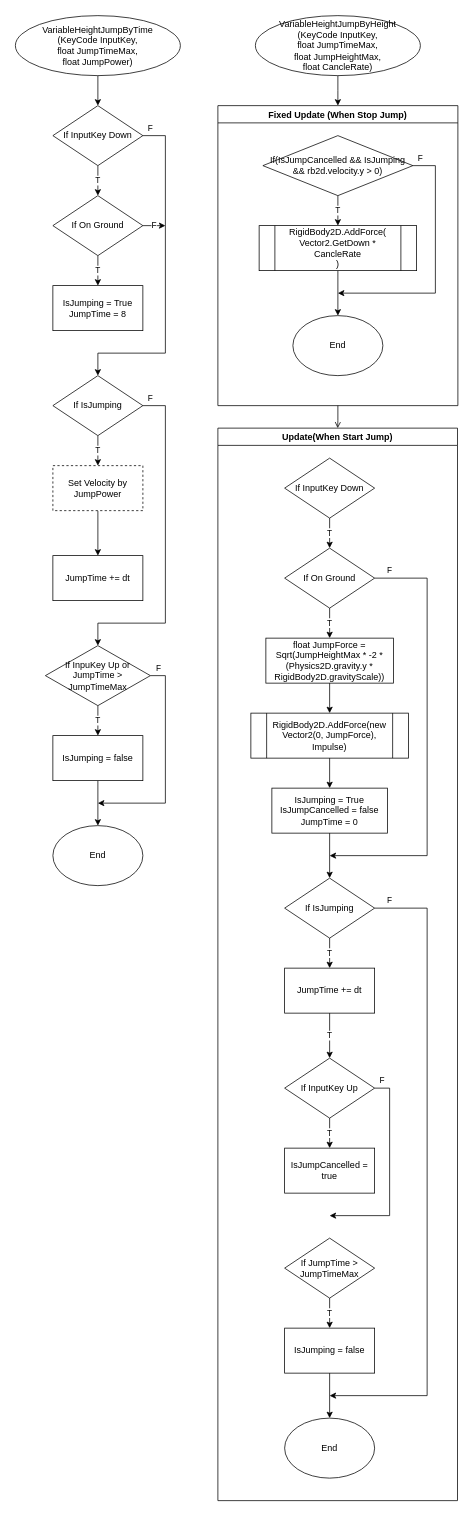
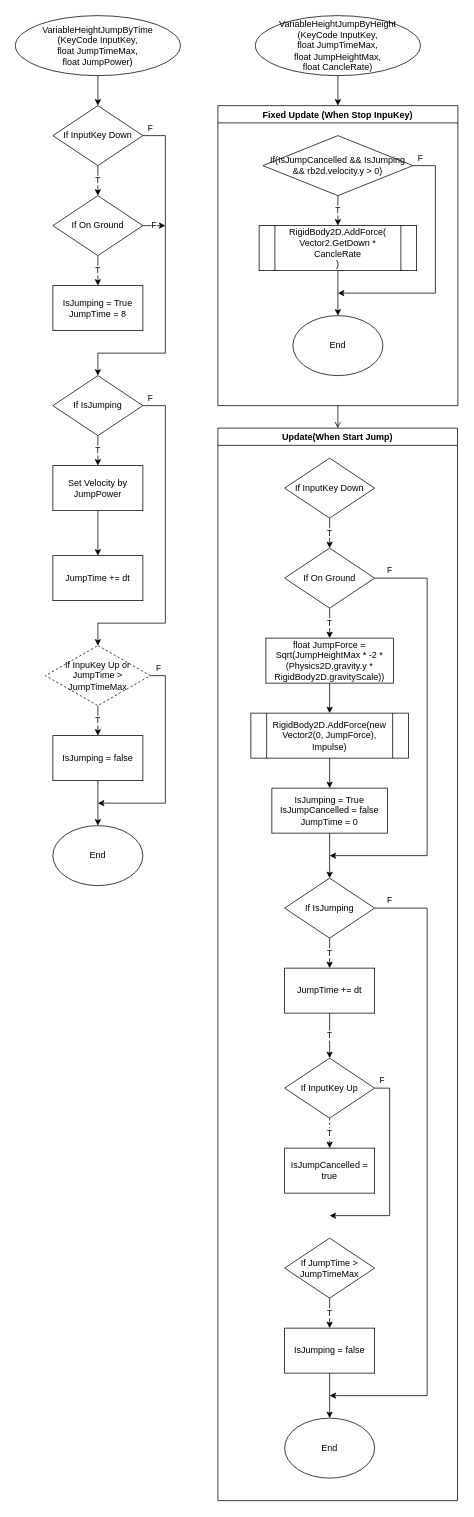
(338, 114) -> (338, 114)
(98, 488) -> (98, 488)
(98, 675) -> (98, 675)
(330, 1123) -> (330, 1123)
